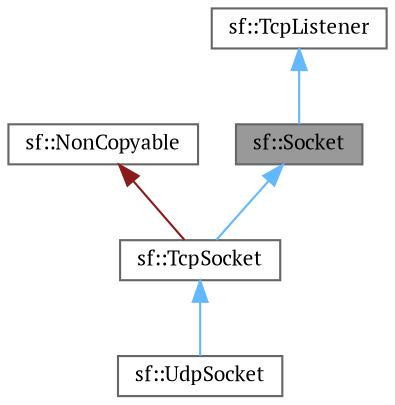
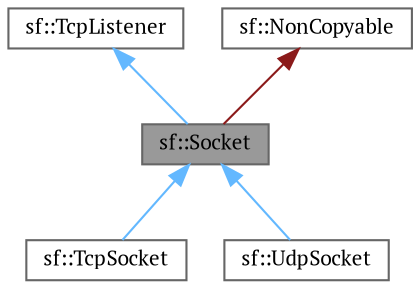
(159, 211) -> (253, 94)
(200, 329) -> (263, 210)
